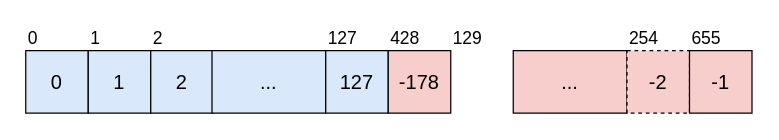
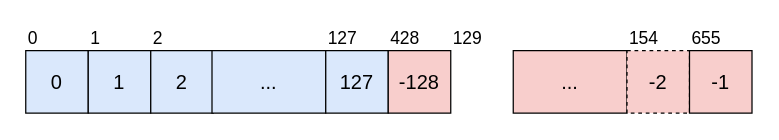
(646, 38) -> (646, 38)
(419, 82) -> (419, 82)
